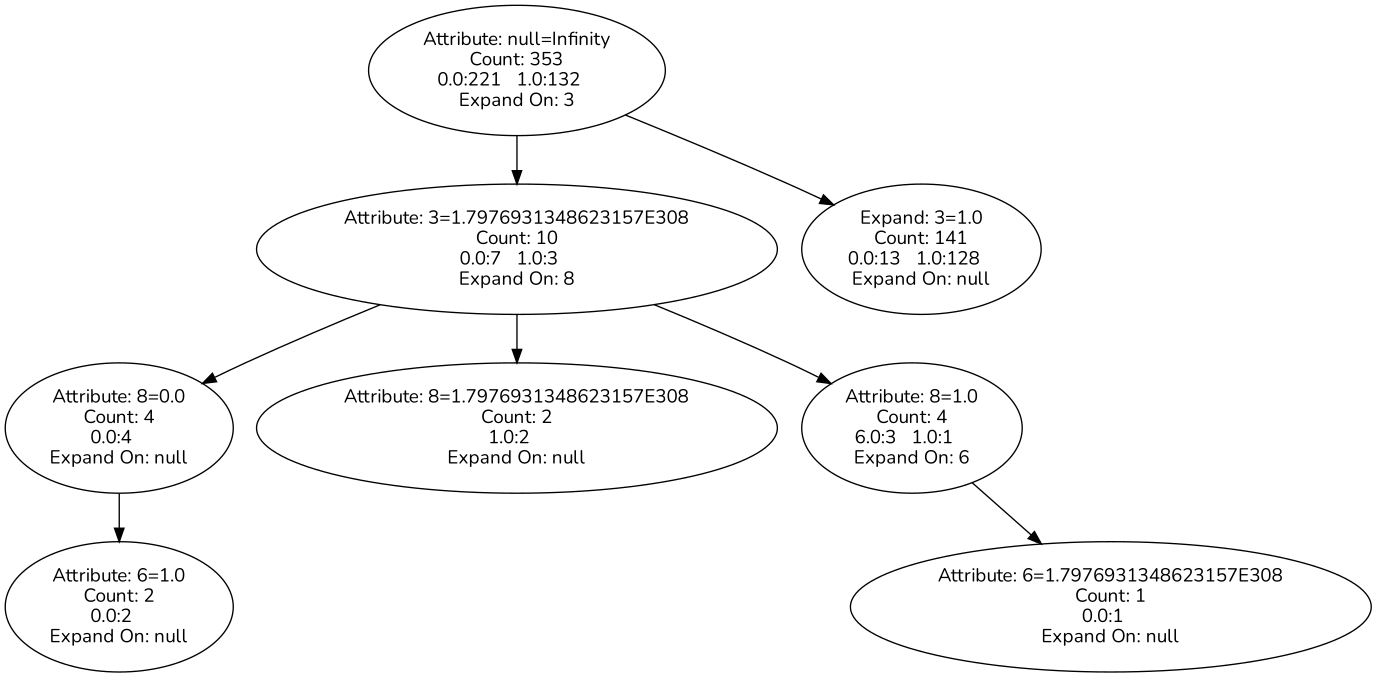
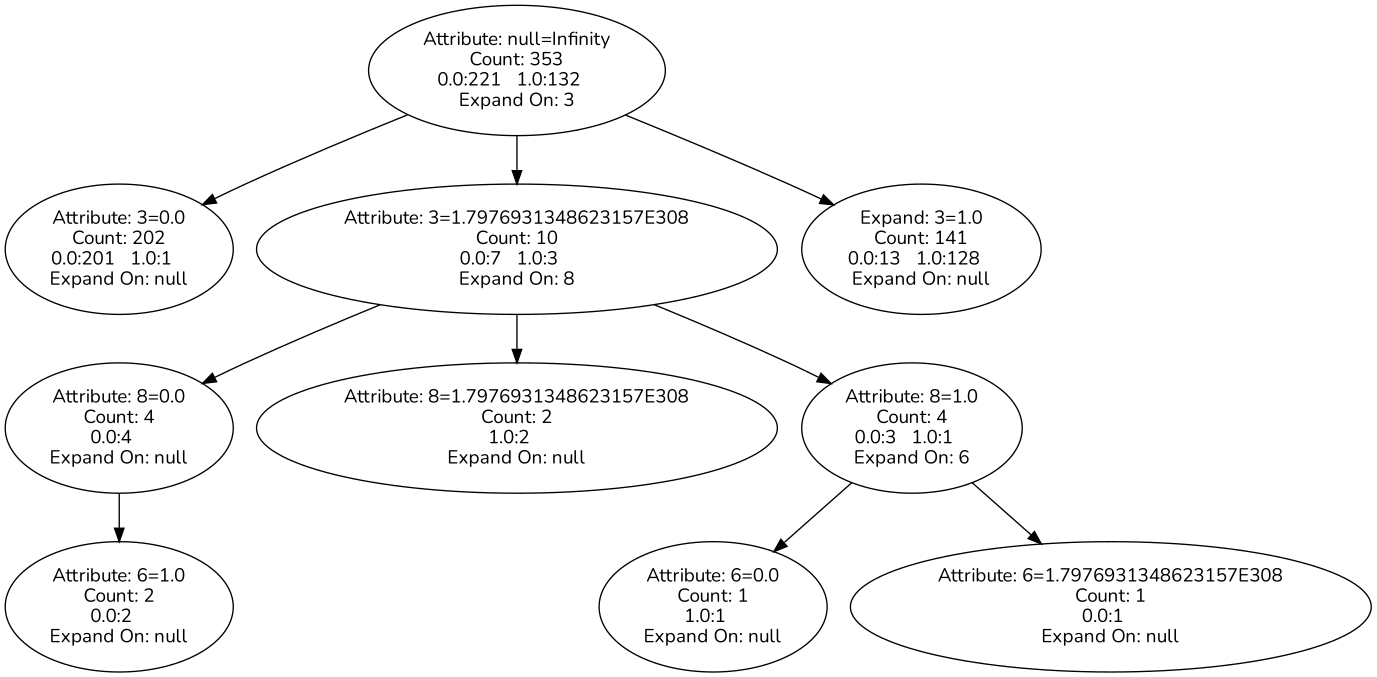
none -> (119, 249)
(912, 428) -> (912, 428)
none -> (713, 607)
